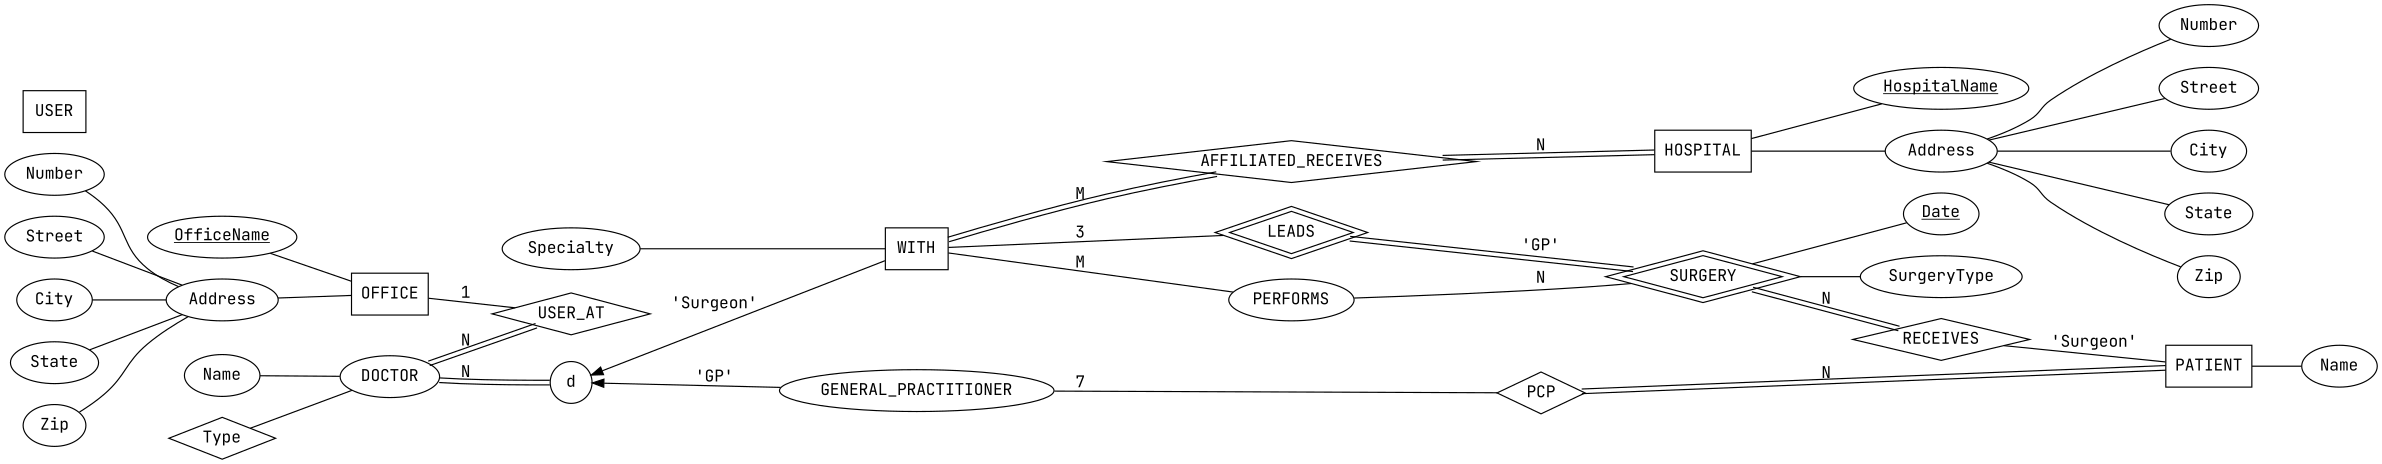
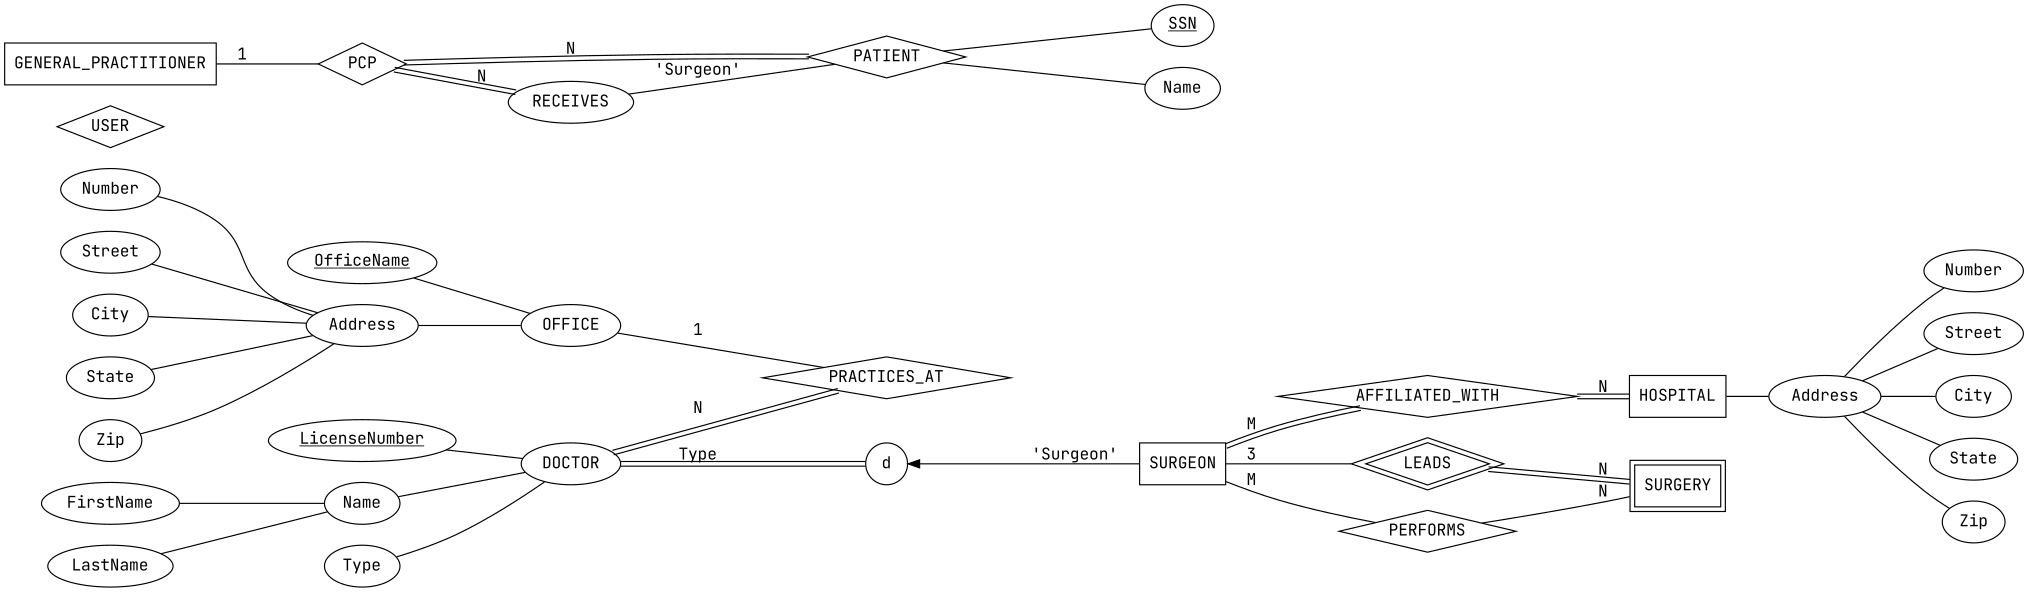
none -> (1183, 26)
(1941, 88) -> none
(55, 112) -> (110, 127)
(1291, 162) -> (1428, 396)
(1941, 214) -> none
(1541, 246) -> (1603, 470)
(571, 249) -> none
(917, 249) -> (1183, 464)
(1703, 277) -> (1678, 486)
(1941, 277) -> none
(390, 294) -> (571, 326)
(1291, 300) -> (1428, 531)
(1826, 309) -> (455, 81)
(571, 314) -> (887, 378)
(1941, 339) -> (571, 102)
(2209, 366) -> (887, 57)
(466, 373) -> (698, 455)
(1080, 383) -> (242, 55)
(692, 385) -> none
(917, 391) -> (110, 64)
(222, 438) -> (362, 566)
none -> (362, 441)
none -> (110, 503)
none -> (110, 566)
